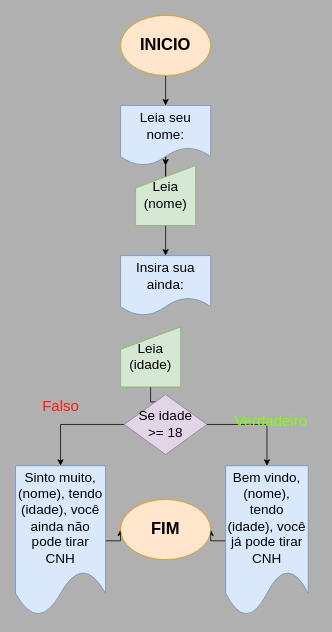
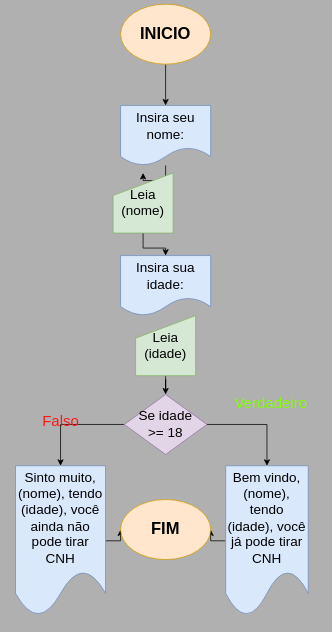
(165, 45) -> (165, 34)
(165, 126) -> (165, 126)
(165, 195) -> (143, 203)
(165, 276) -> (165, 276)
(150, 357) -> (165, 345)
(60, 405) -> (60, 420)
(270, 420) -> (270, 402)
